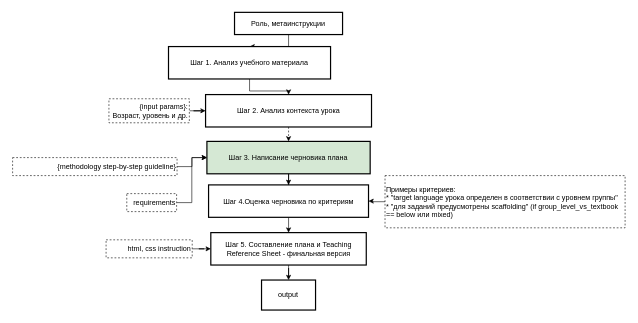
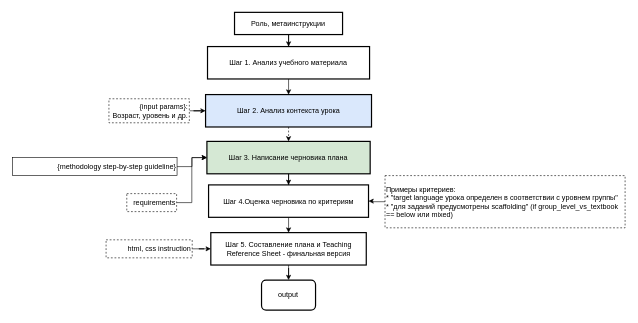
(249, 63) -> (288, 63)
(288, 111) -> (288, 111)
(95, 167) -> (95, 167)
(288, 295) -> (288, 295)
